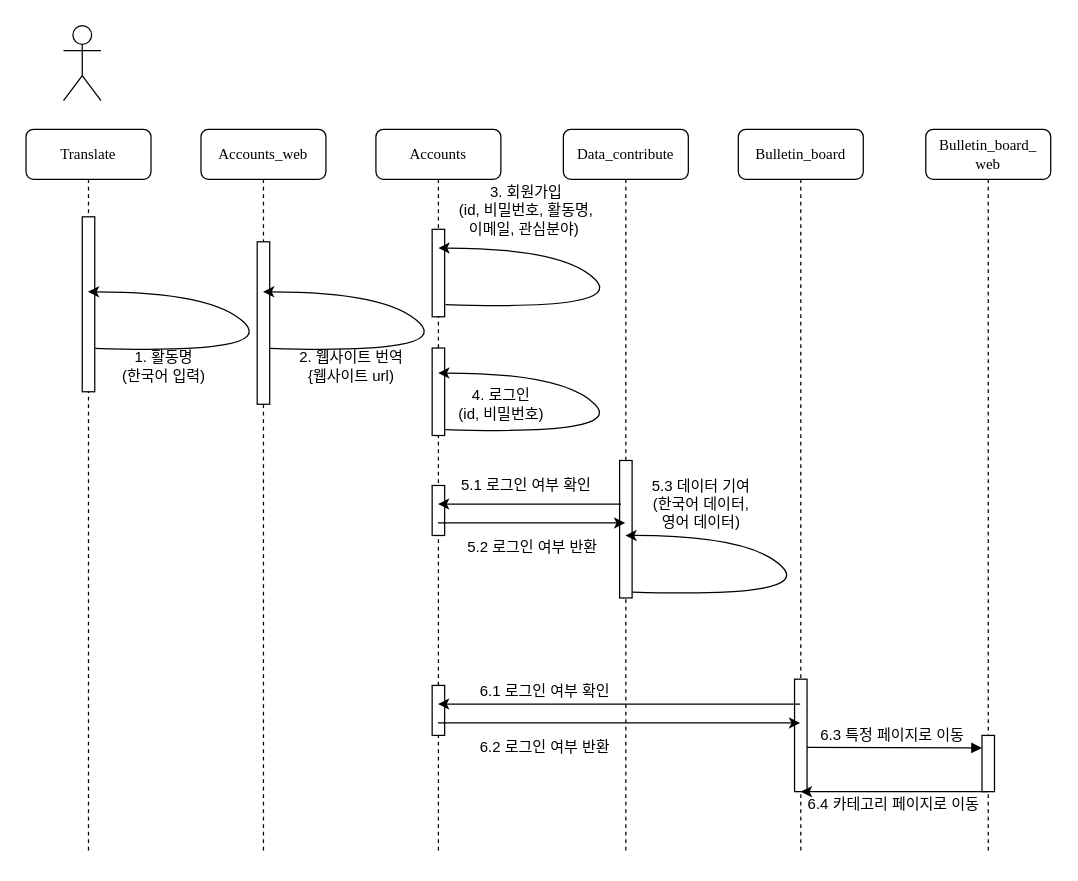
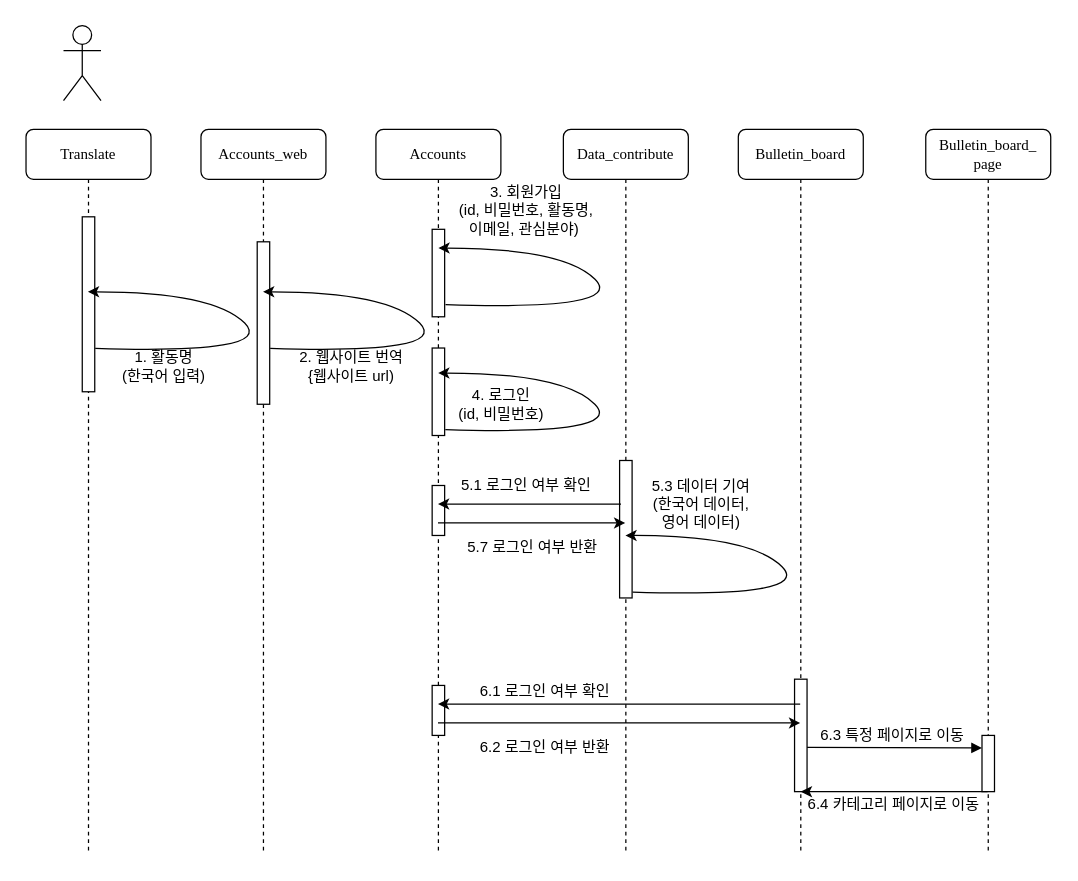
(988, 154) -> (988, 154)
(533, 548) -> (533, 548)
